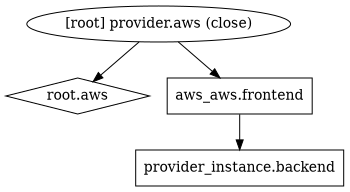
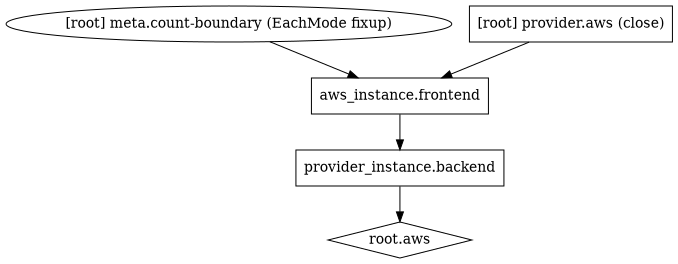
(159, 24) -> (571, 24)
none -> (229, 24)
(120, 58) -> (400, 199)
(240, 96) -> (400, 96)
